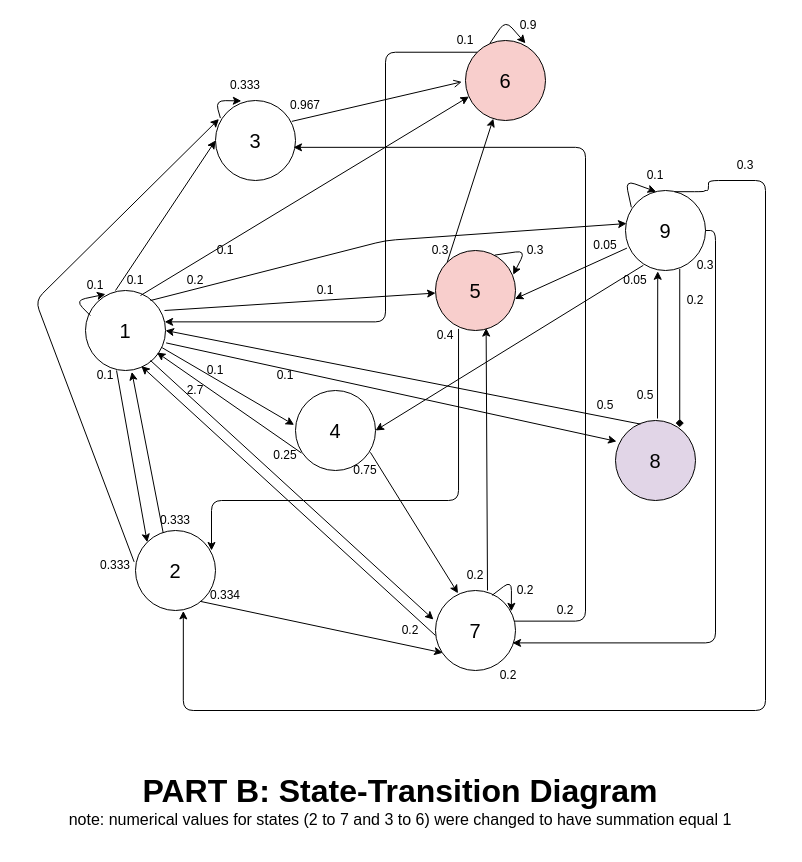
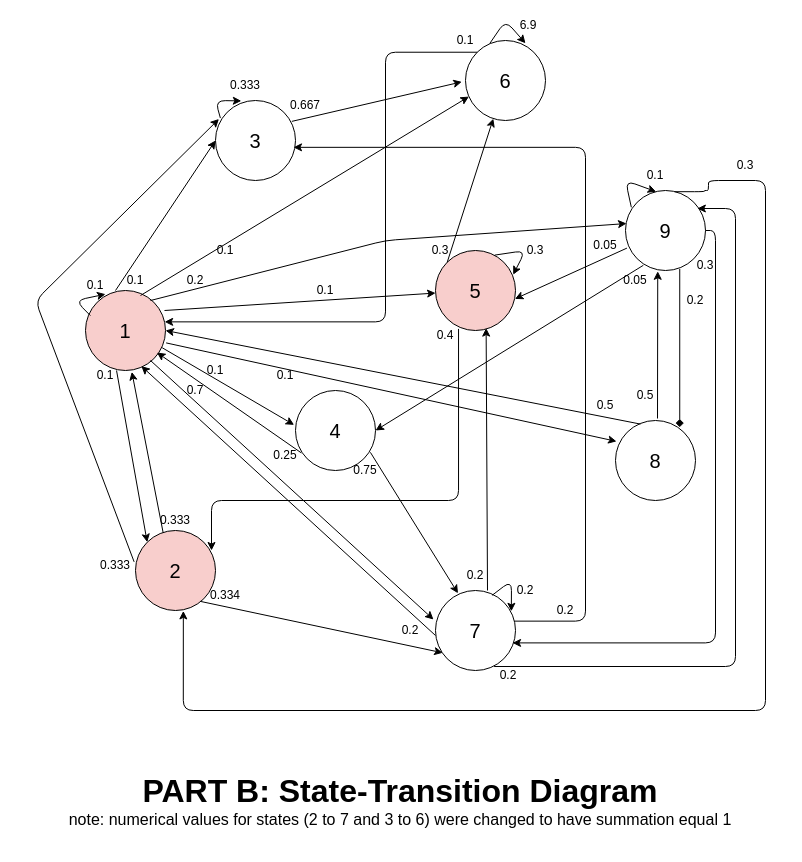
(529, 26) -> (529, 26)
(506, 81) -> (506, 81)
(455, 84) -> (454, 84)
(306, 106) -> (306, 106)
(126, 331) -> (126, 331)
(196, 391) -> (196, 391)
(656, 461) -> (656, 461)
none -> (736, 543)
(176, 571) -> (176, 571)
